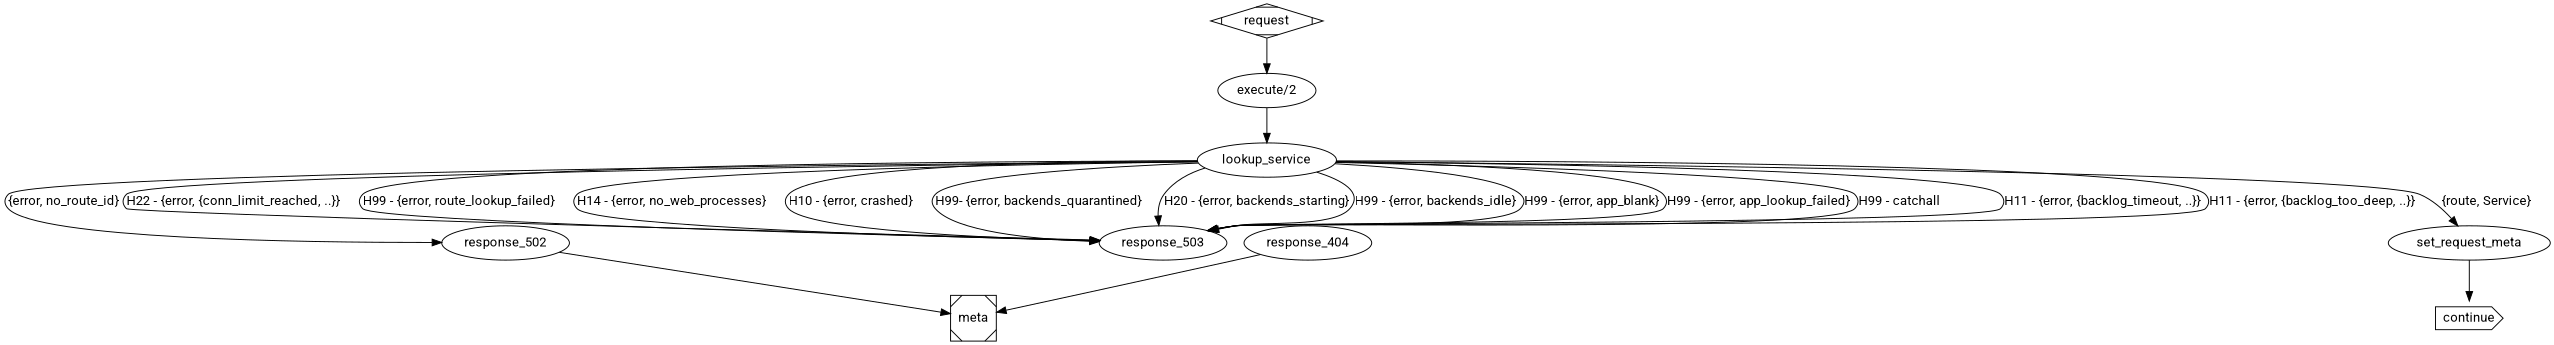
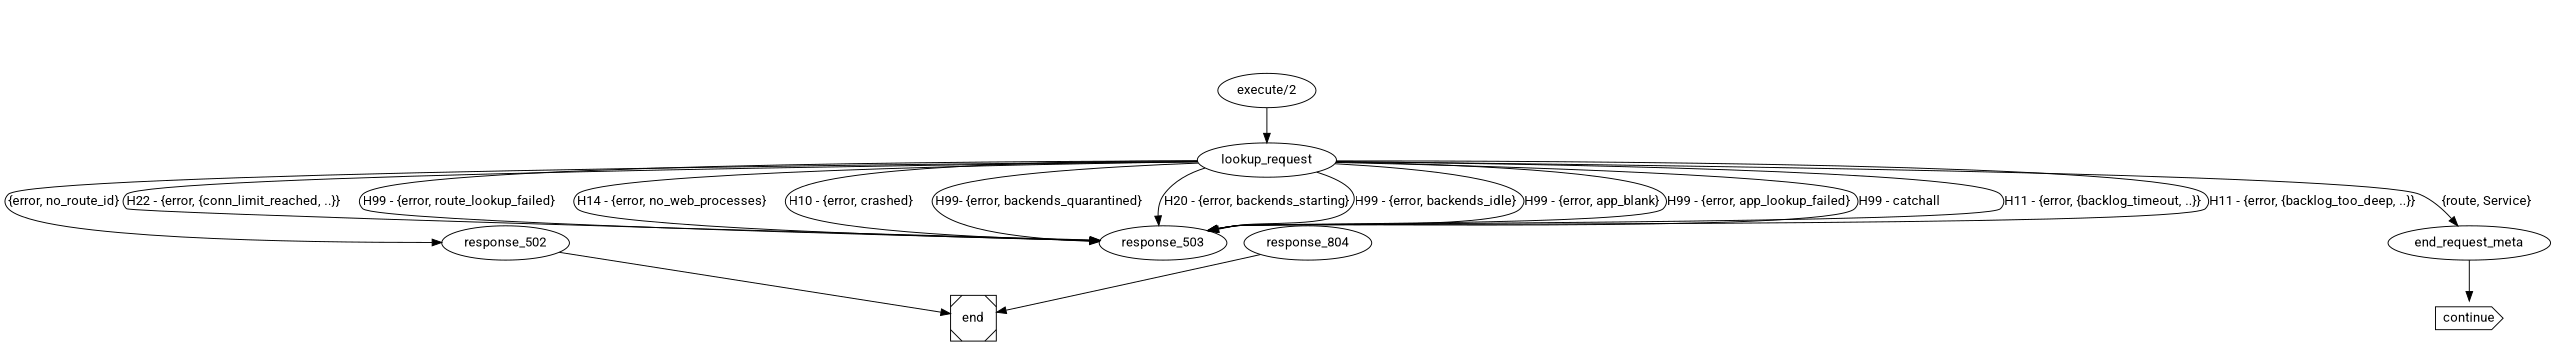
(1267, 21) -> none
(1267, 160) -> (1267, 160)
(1308, 243) -> (1308, 243)
(2469, 243) -> (2469, 243)
(973, 318) -> (973, 318)
